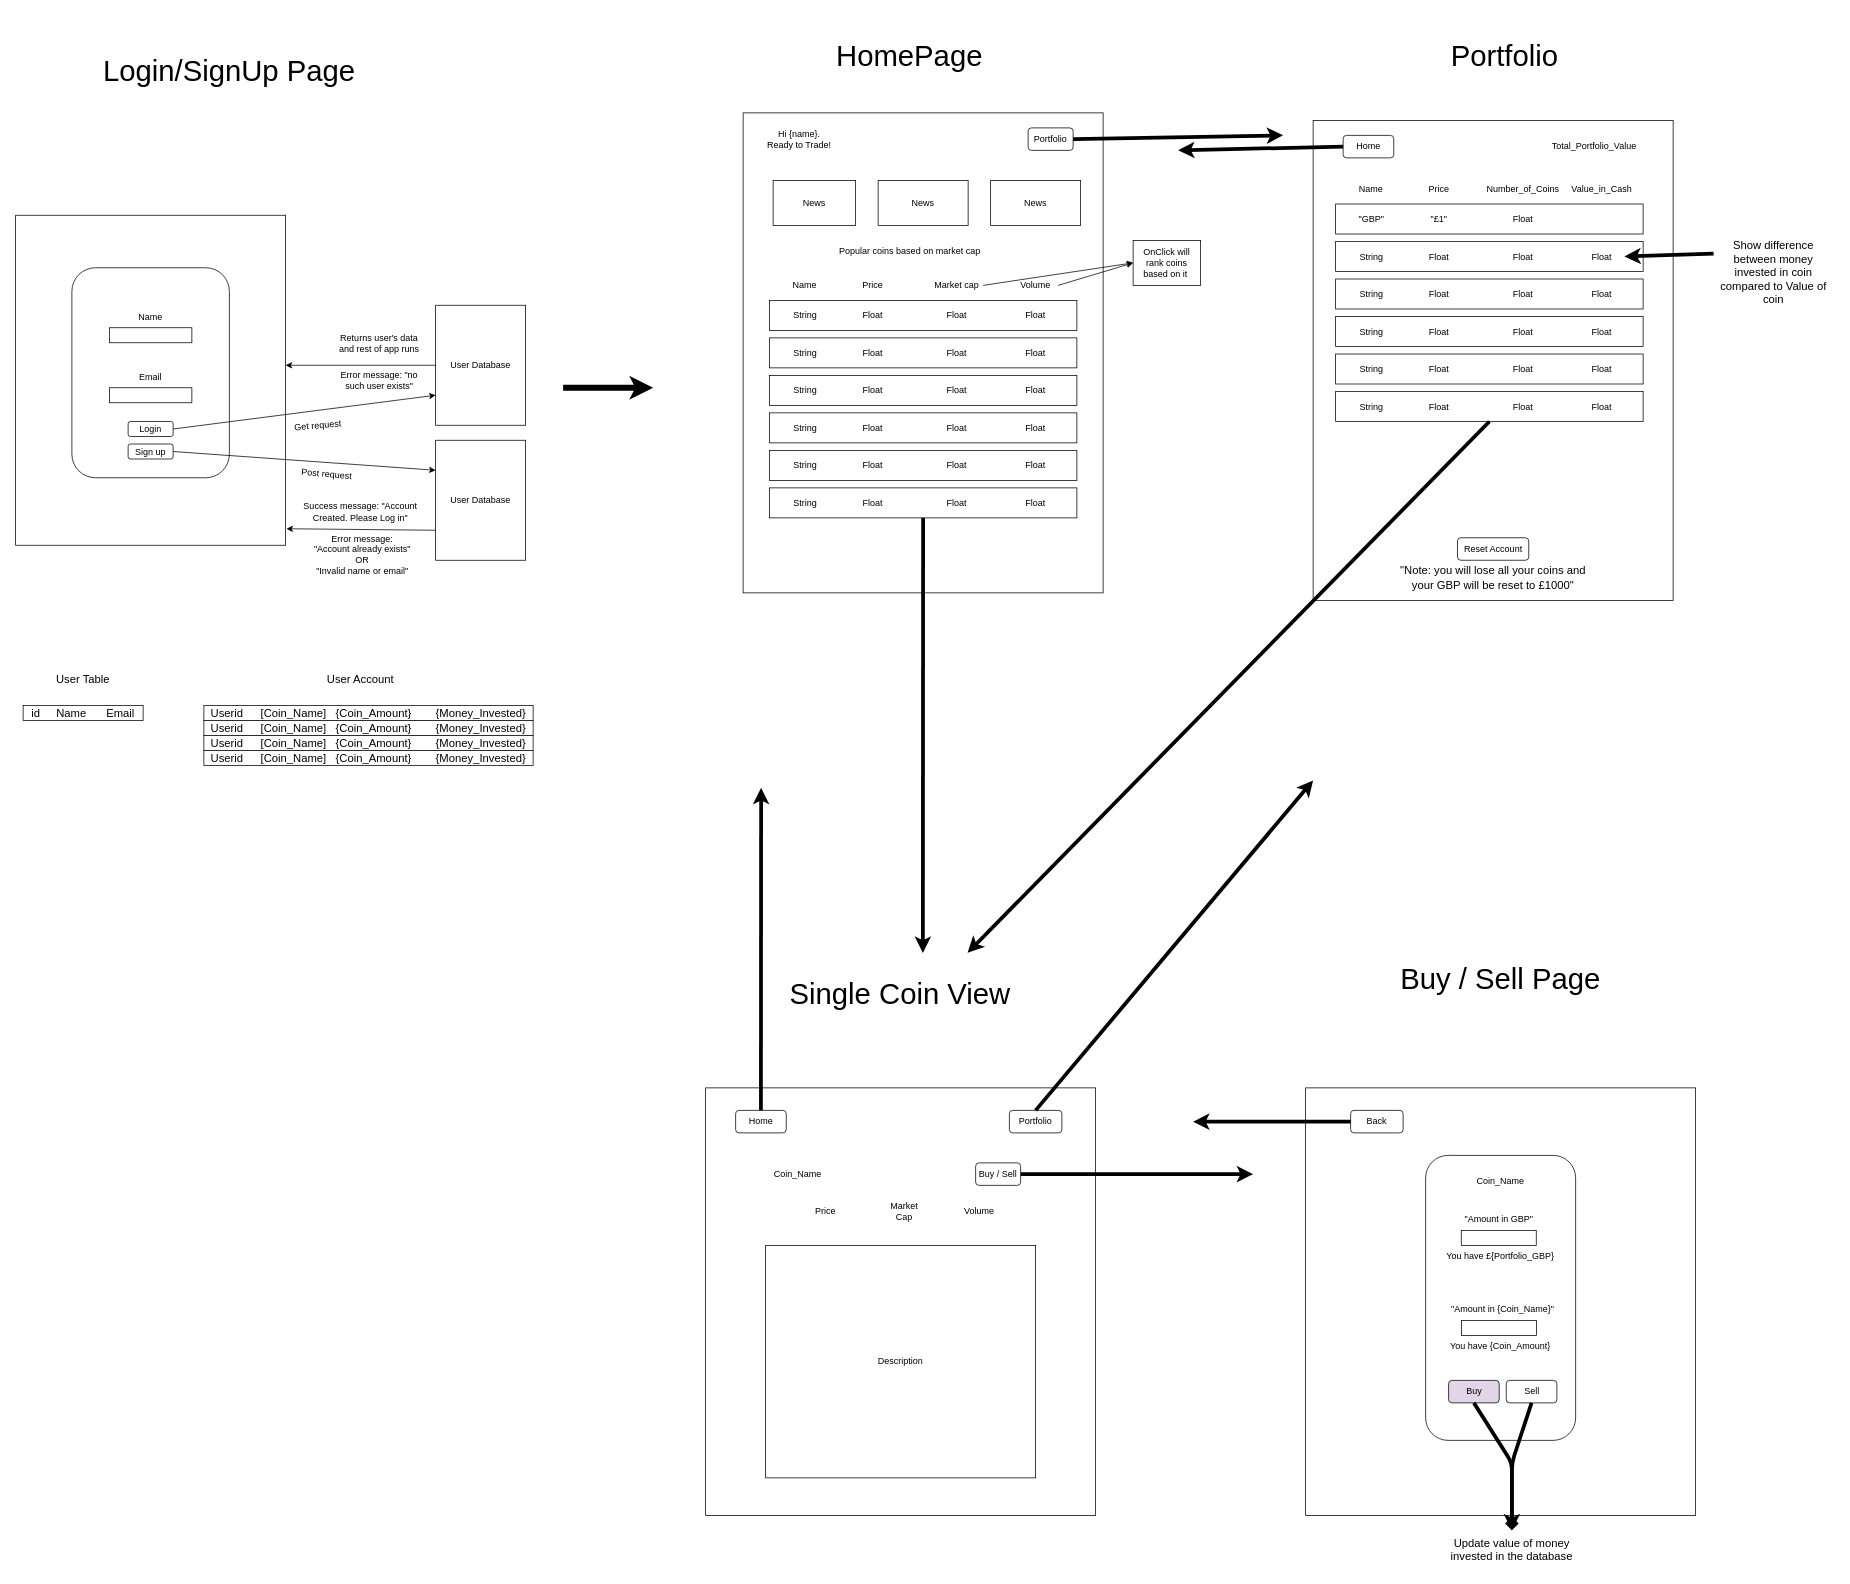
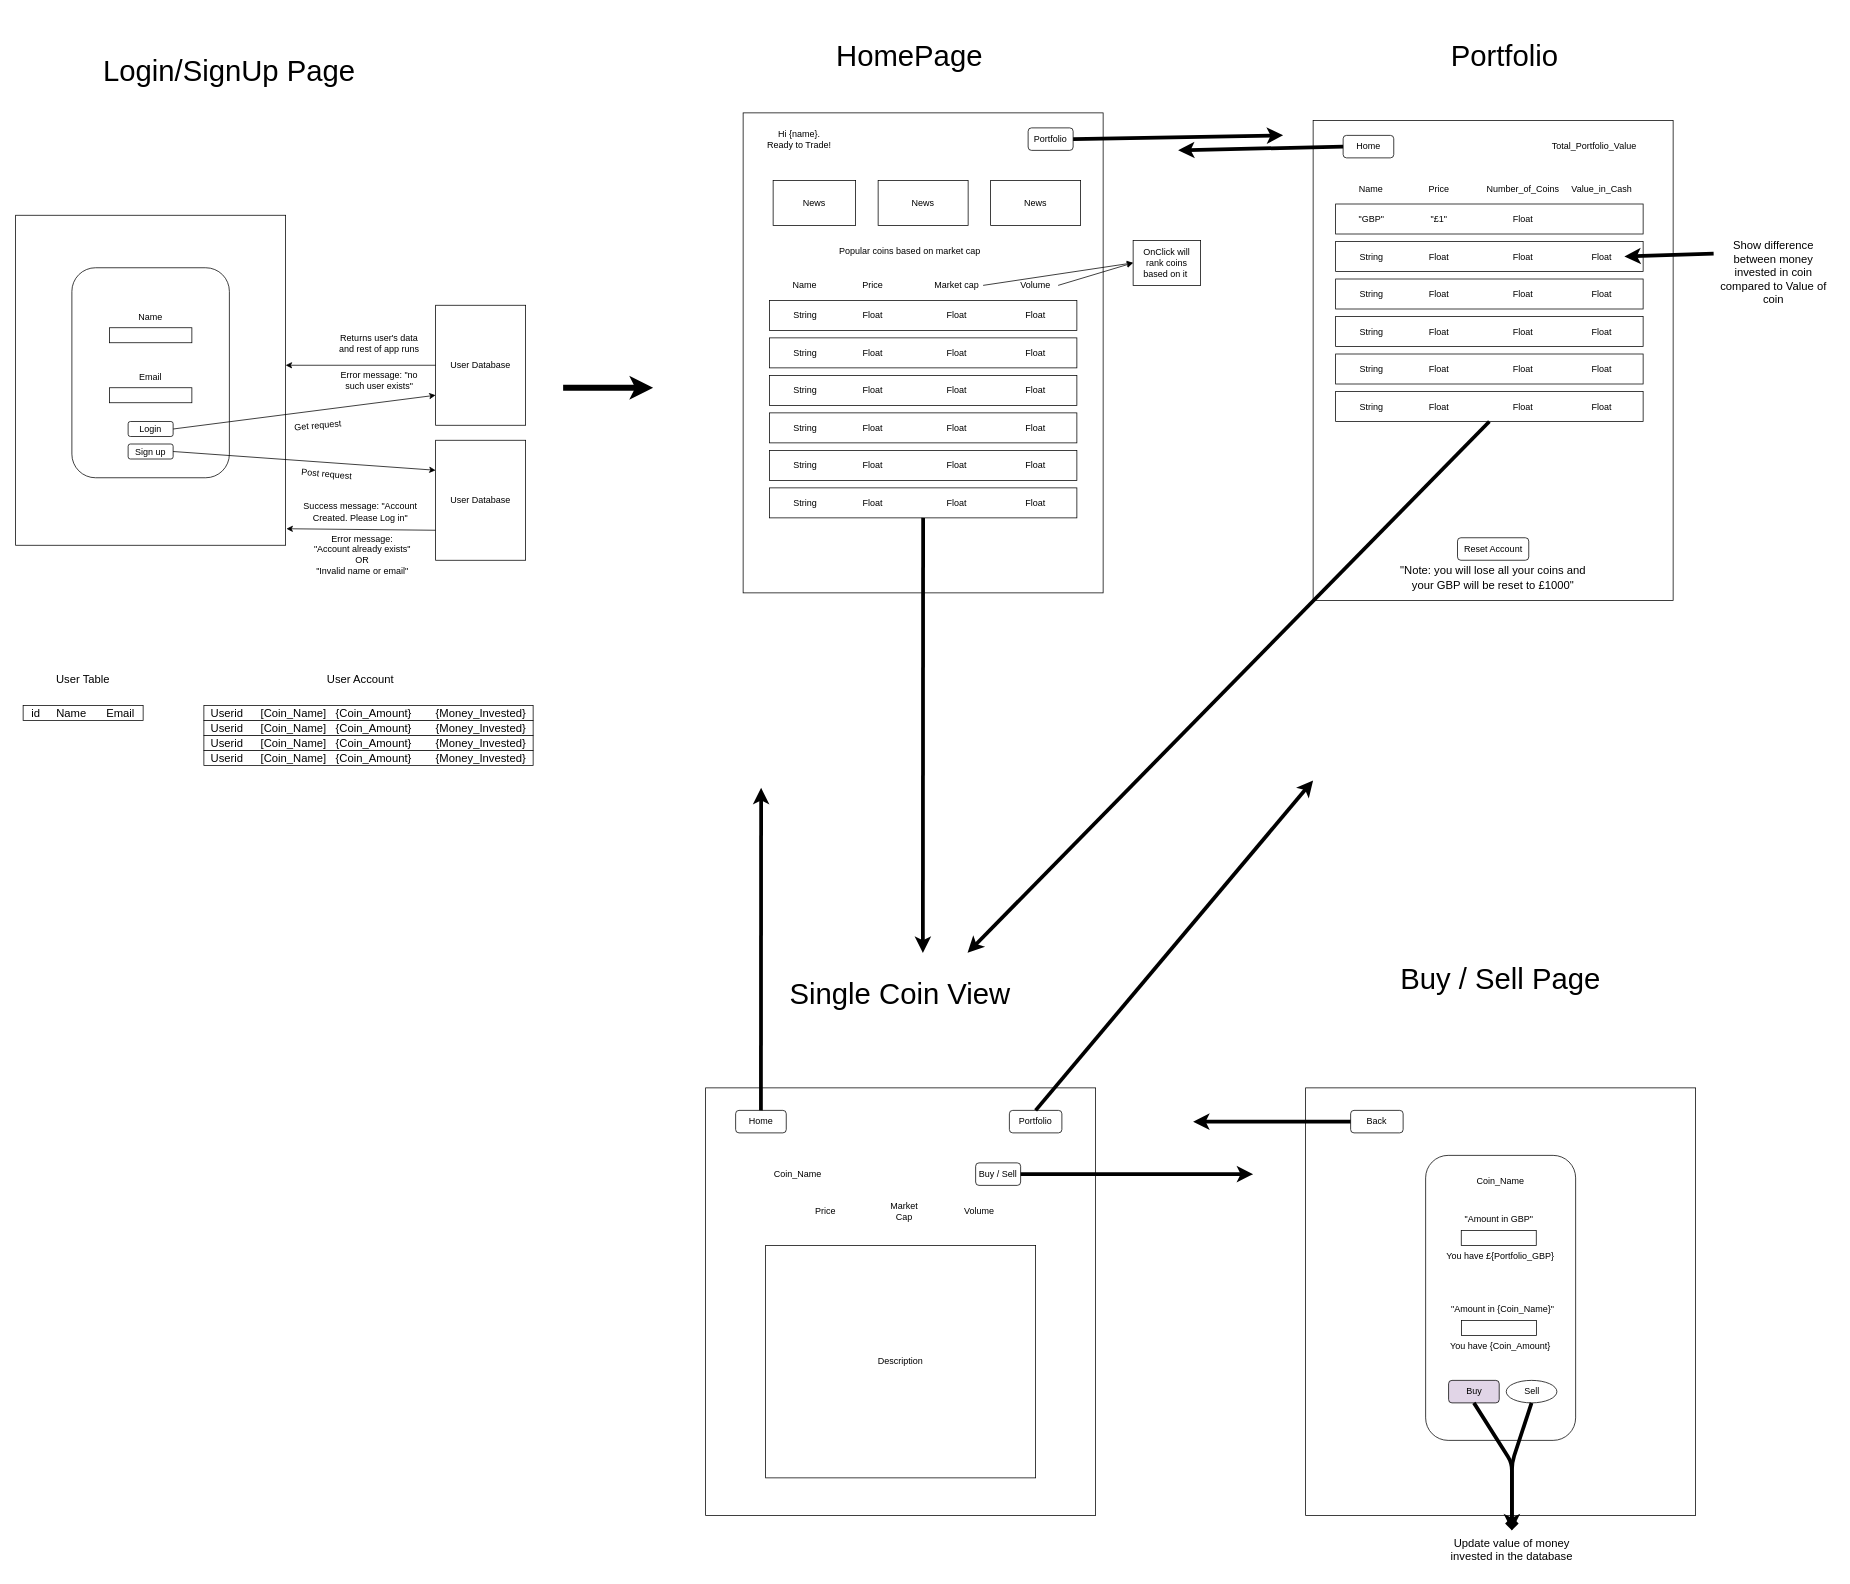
(1531, 1392) -> (1531, 1392)
